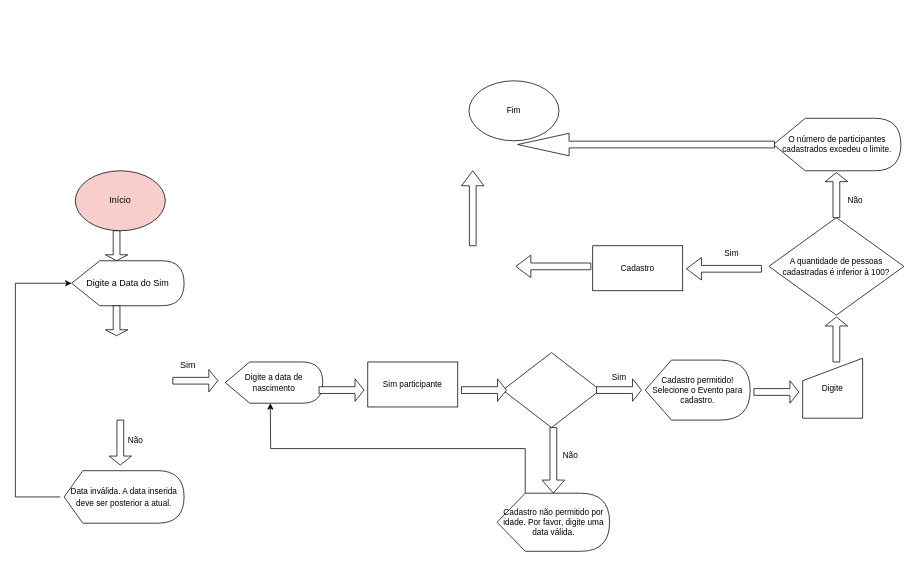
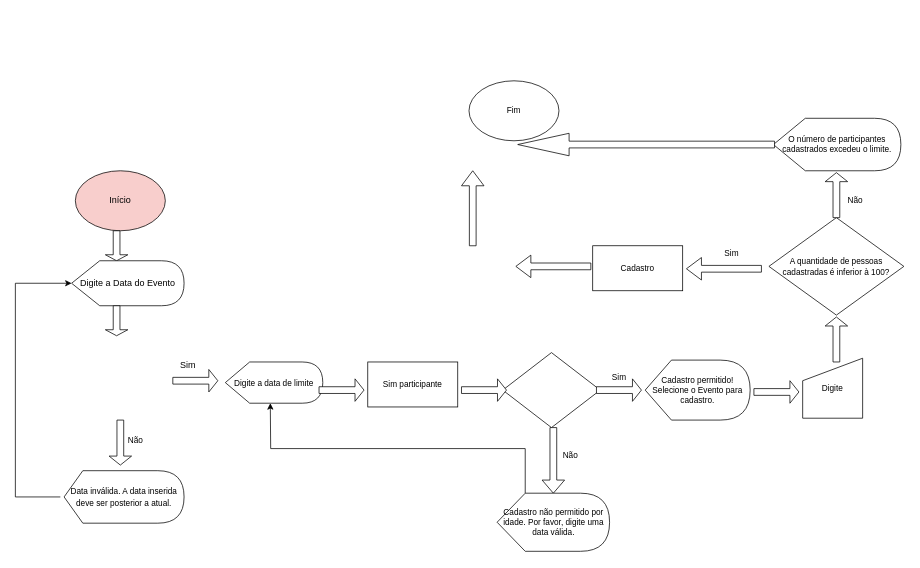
(128, 283) -> (128, 283)
(274, 383) -> (274, 383)
